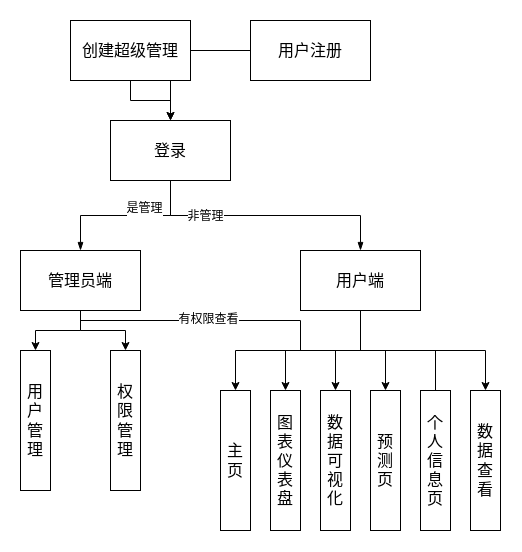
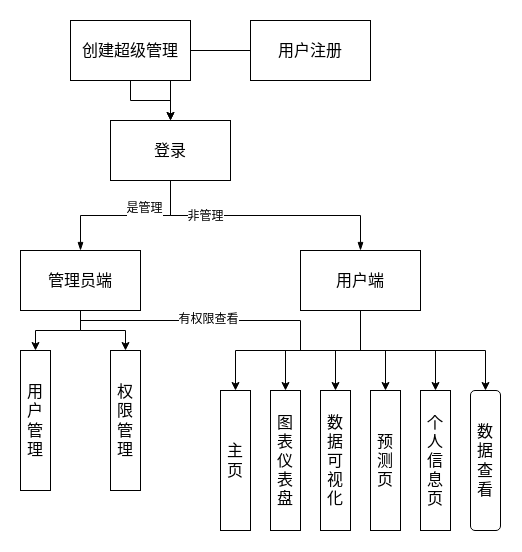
(436, 384) -> (436, 382)
(486, 461) -> (486, 461)
